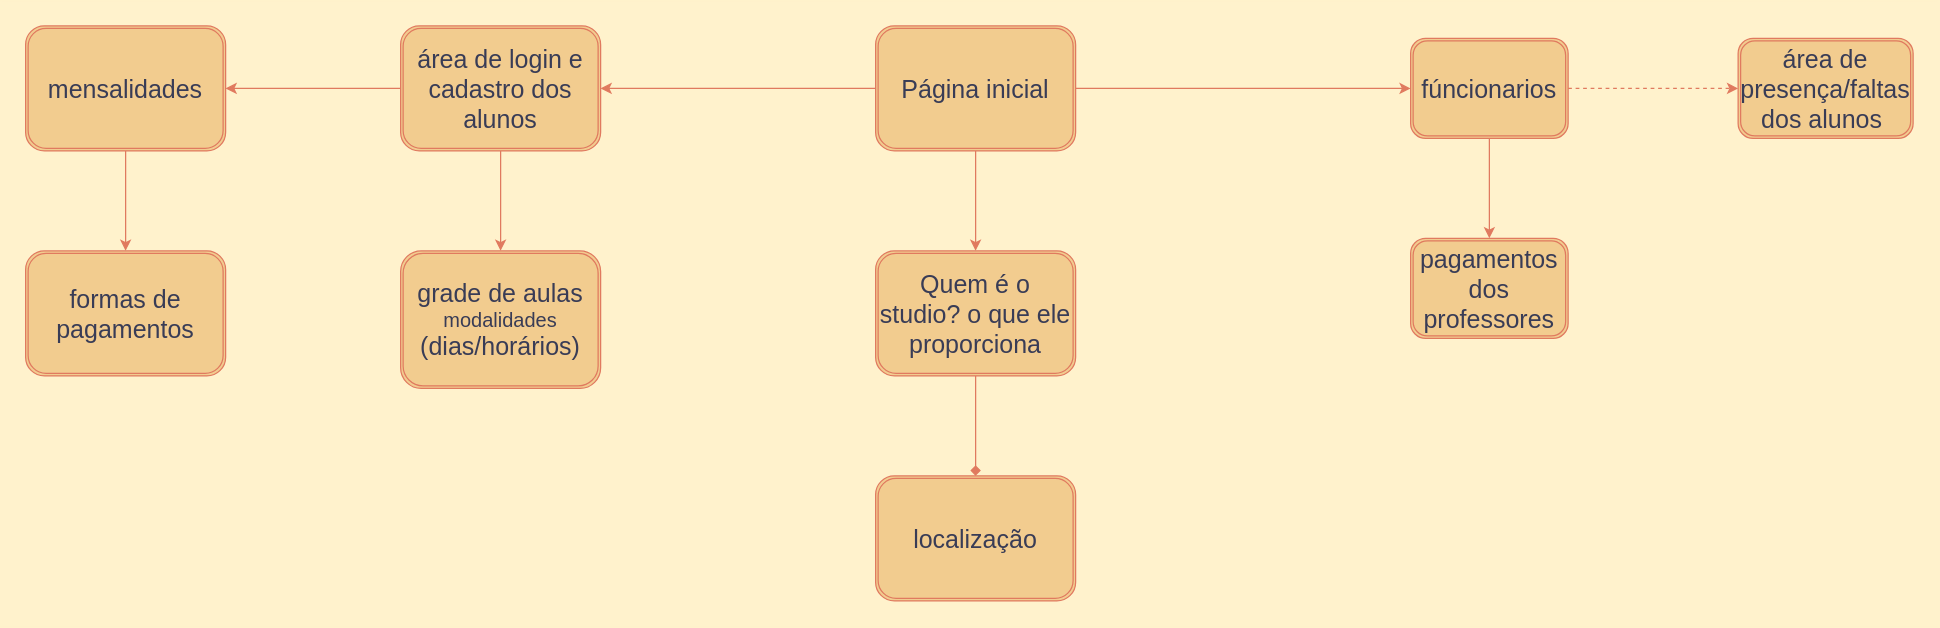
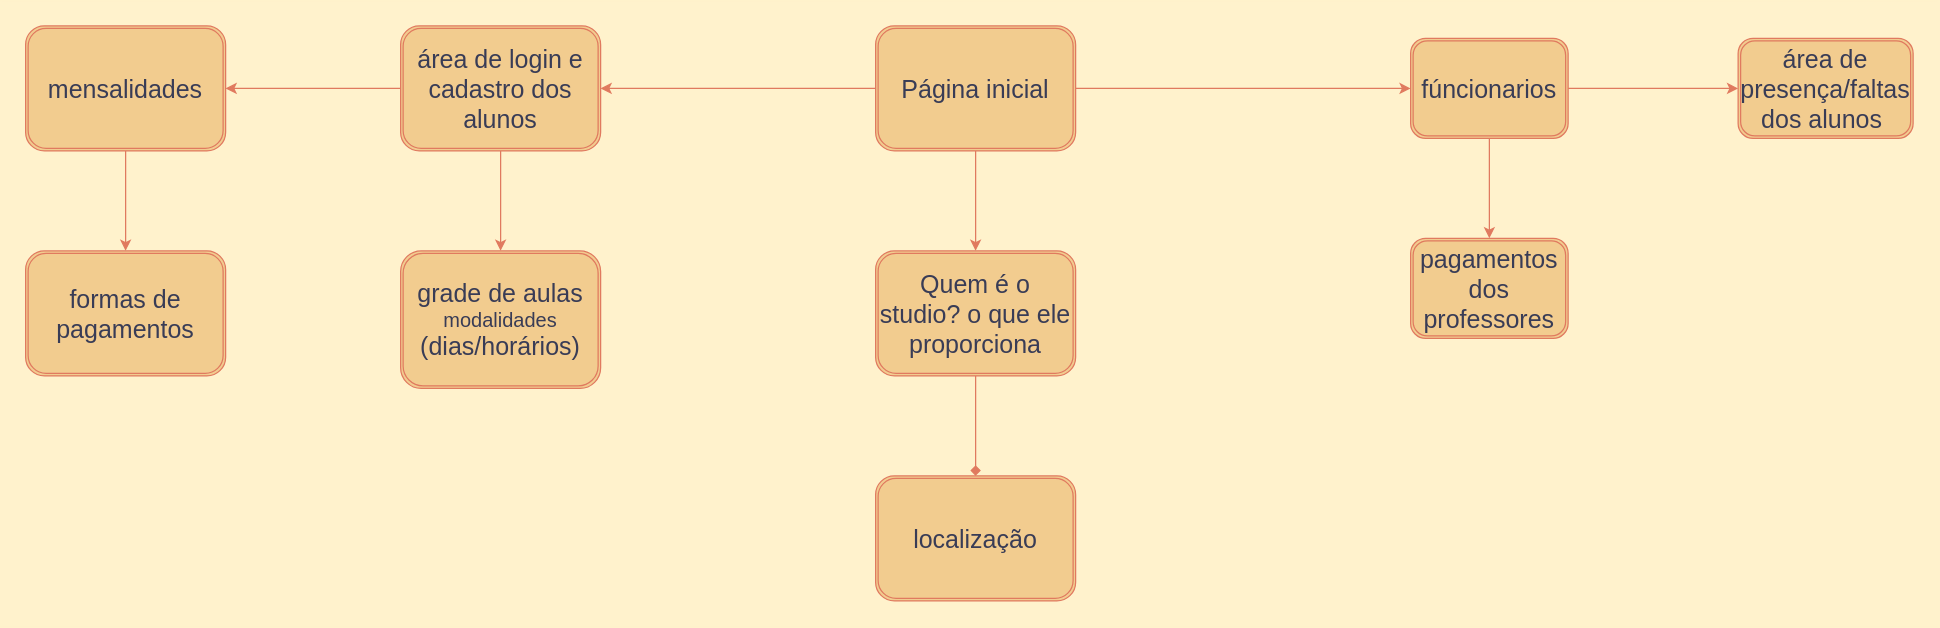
(1648, 88) -> (1648, 88)
